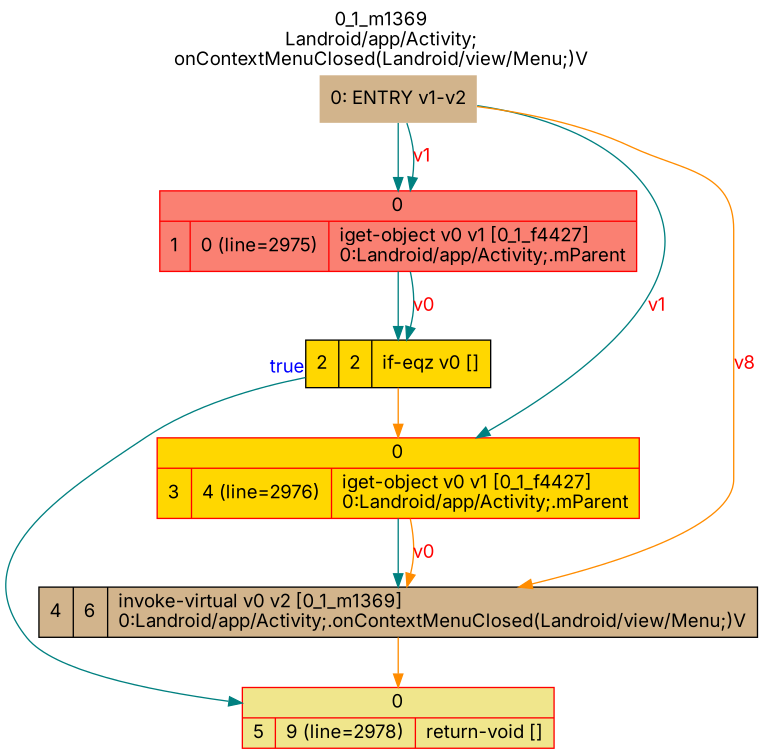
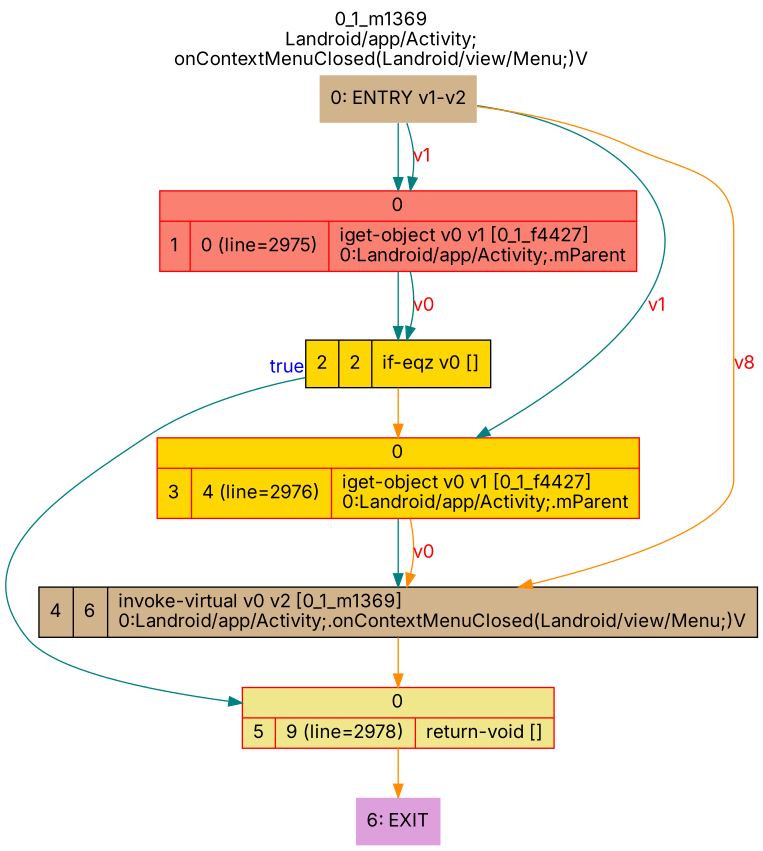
none -> (398, 822)
